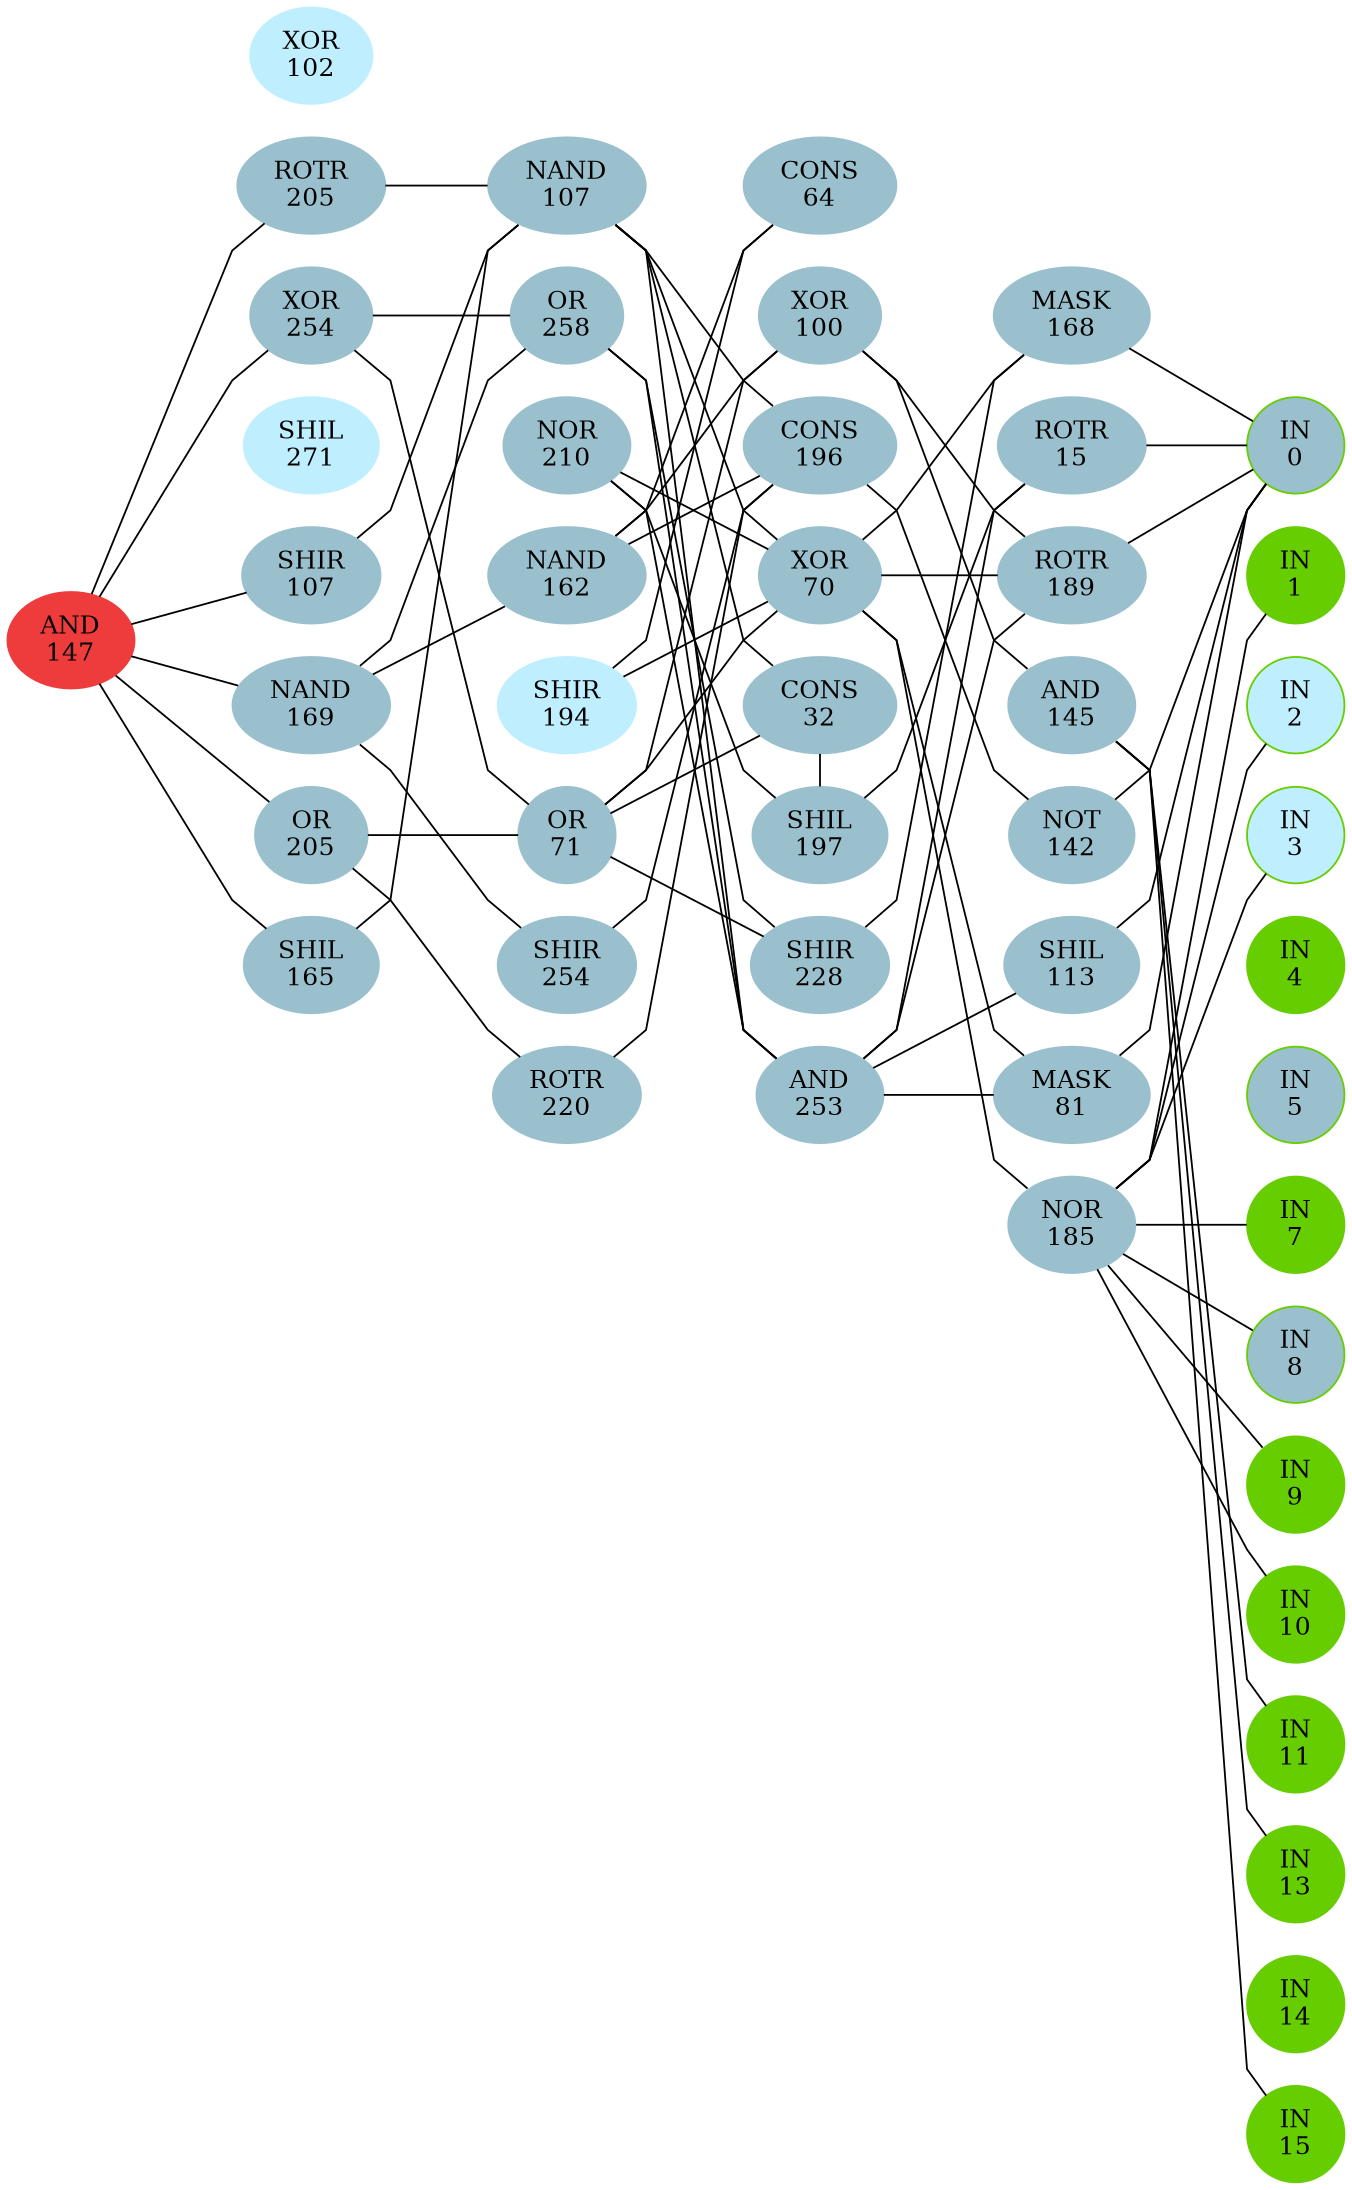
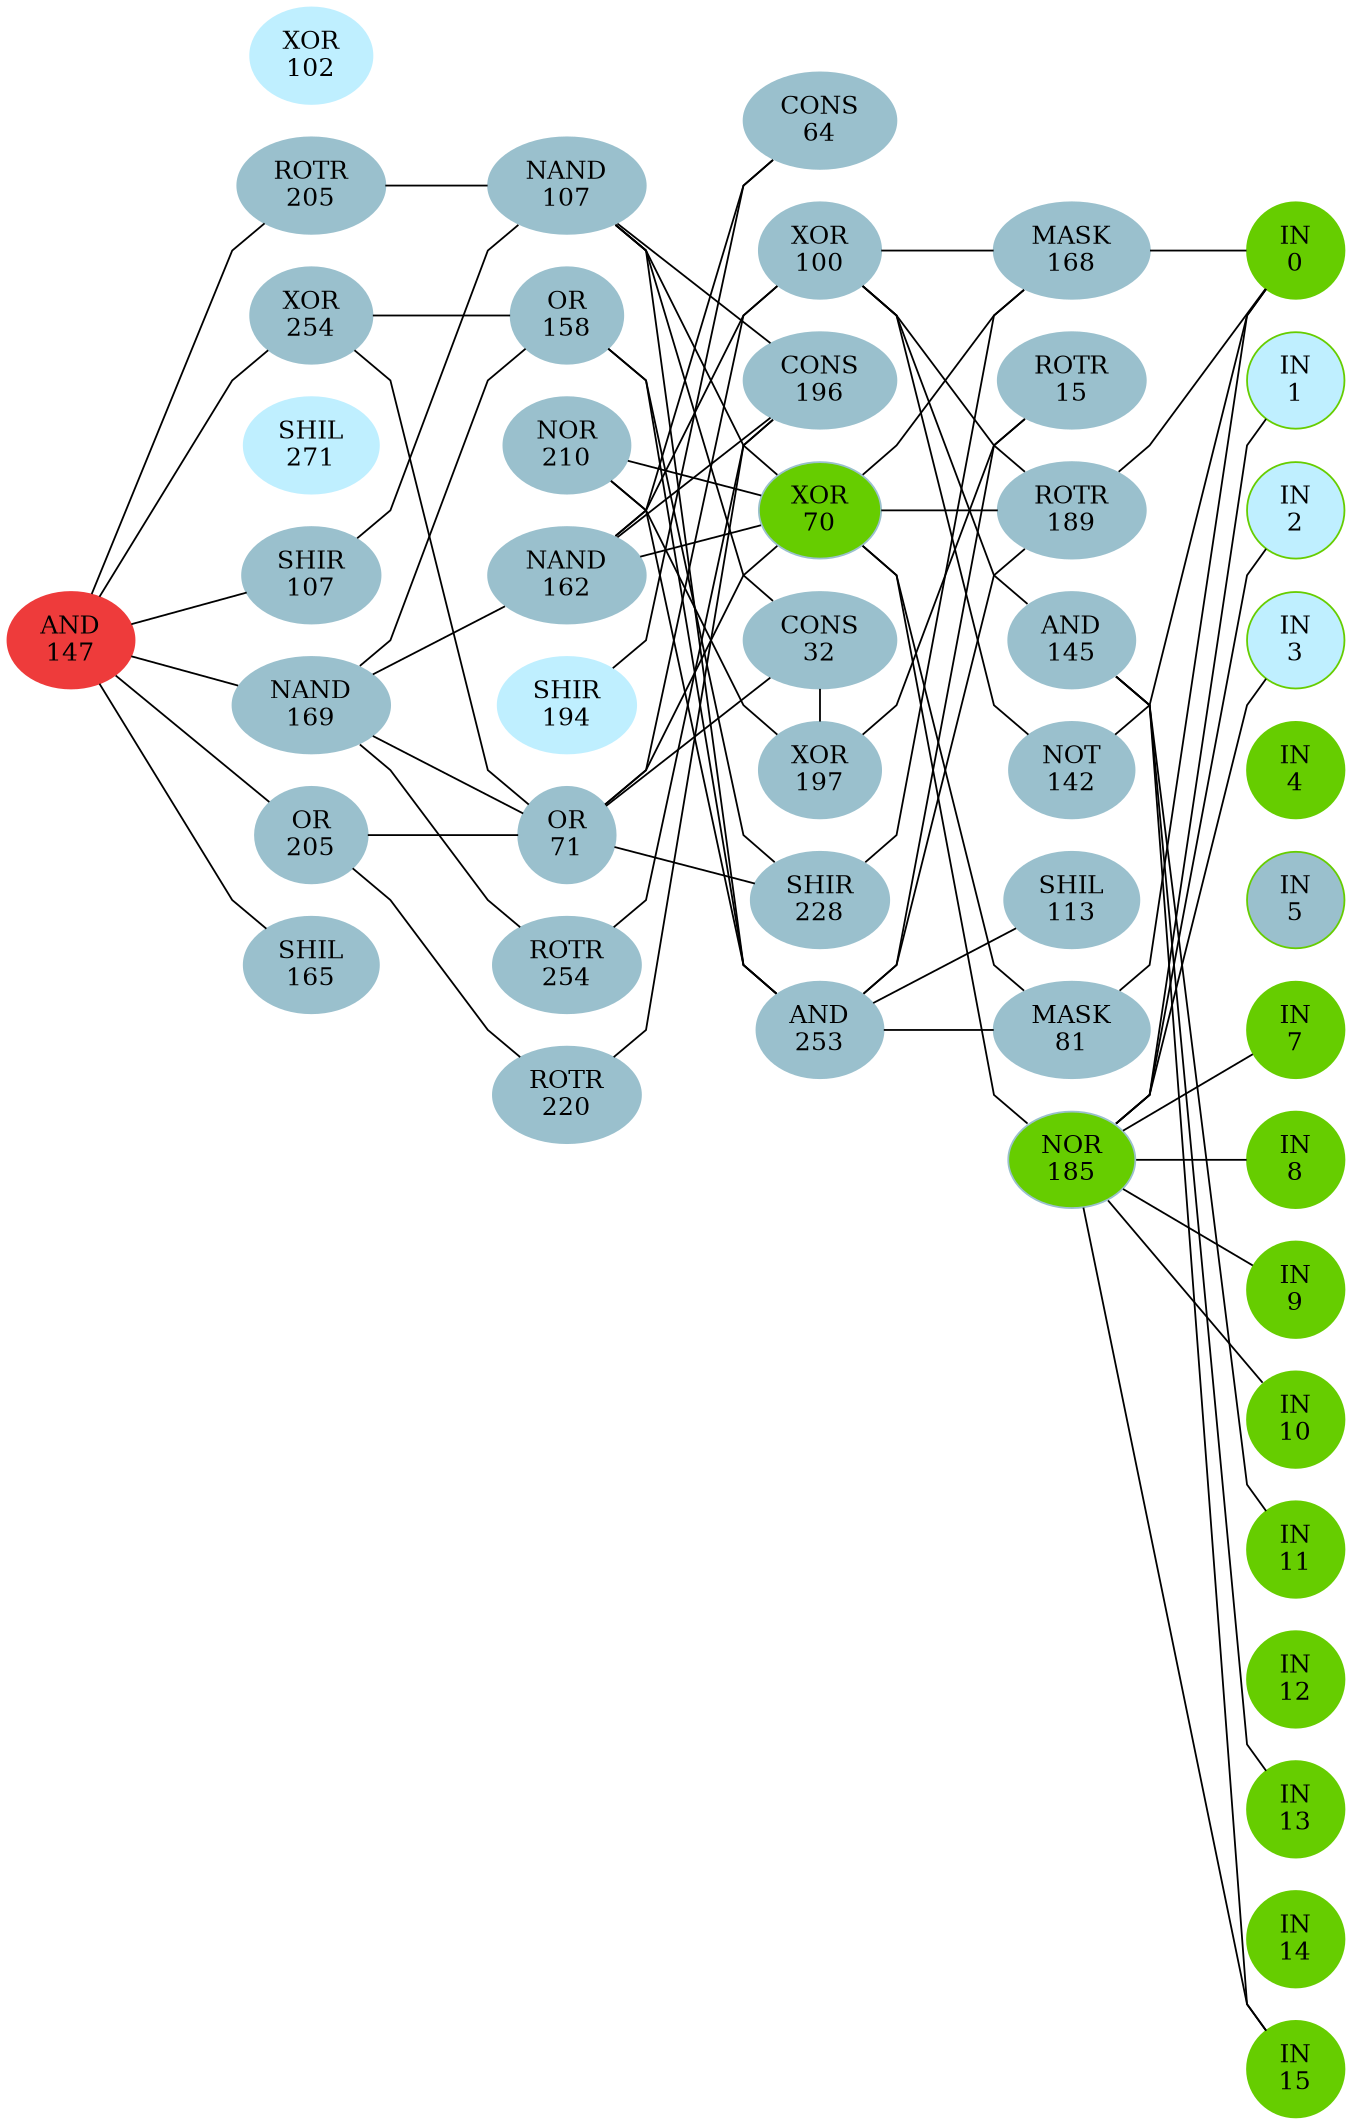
none -> (937, 250)
(567, 315) -> (567, 315)
(1197, 445) -> none
(1296, 445) -> (1296, 250)
(820, 575) -> (820, 510)
(1296, 575) -> (1296, 380)
(433, 614) -> none
(660, 658) -> (707, 539)
(953, 660) -> (942, 499)
(1197, 710) -> none
none -> (448, 775)
(820, 835) -> (820, 770)
(567, 965) -> (567, 965)
(1072, 1225) -> (1072, 1160)
(1296, 1355) -> (1296, 1160)
none -> (1168, 1622)
none -> (1296, 1679)
